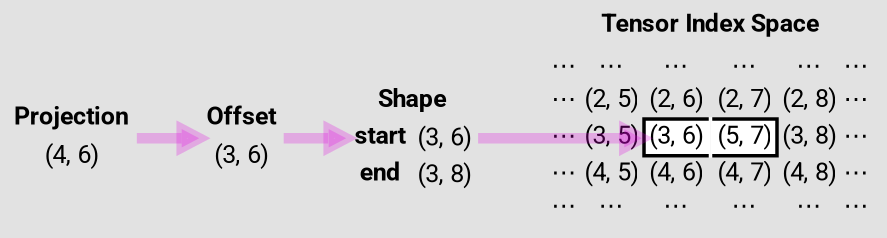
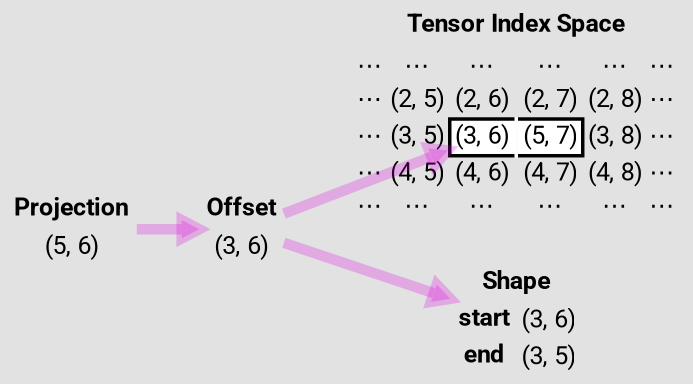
(551, 138) -> (357, 185)
(72, 156) -> (72, 247)
(444, 175) -> (549, 357)
